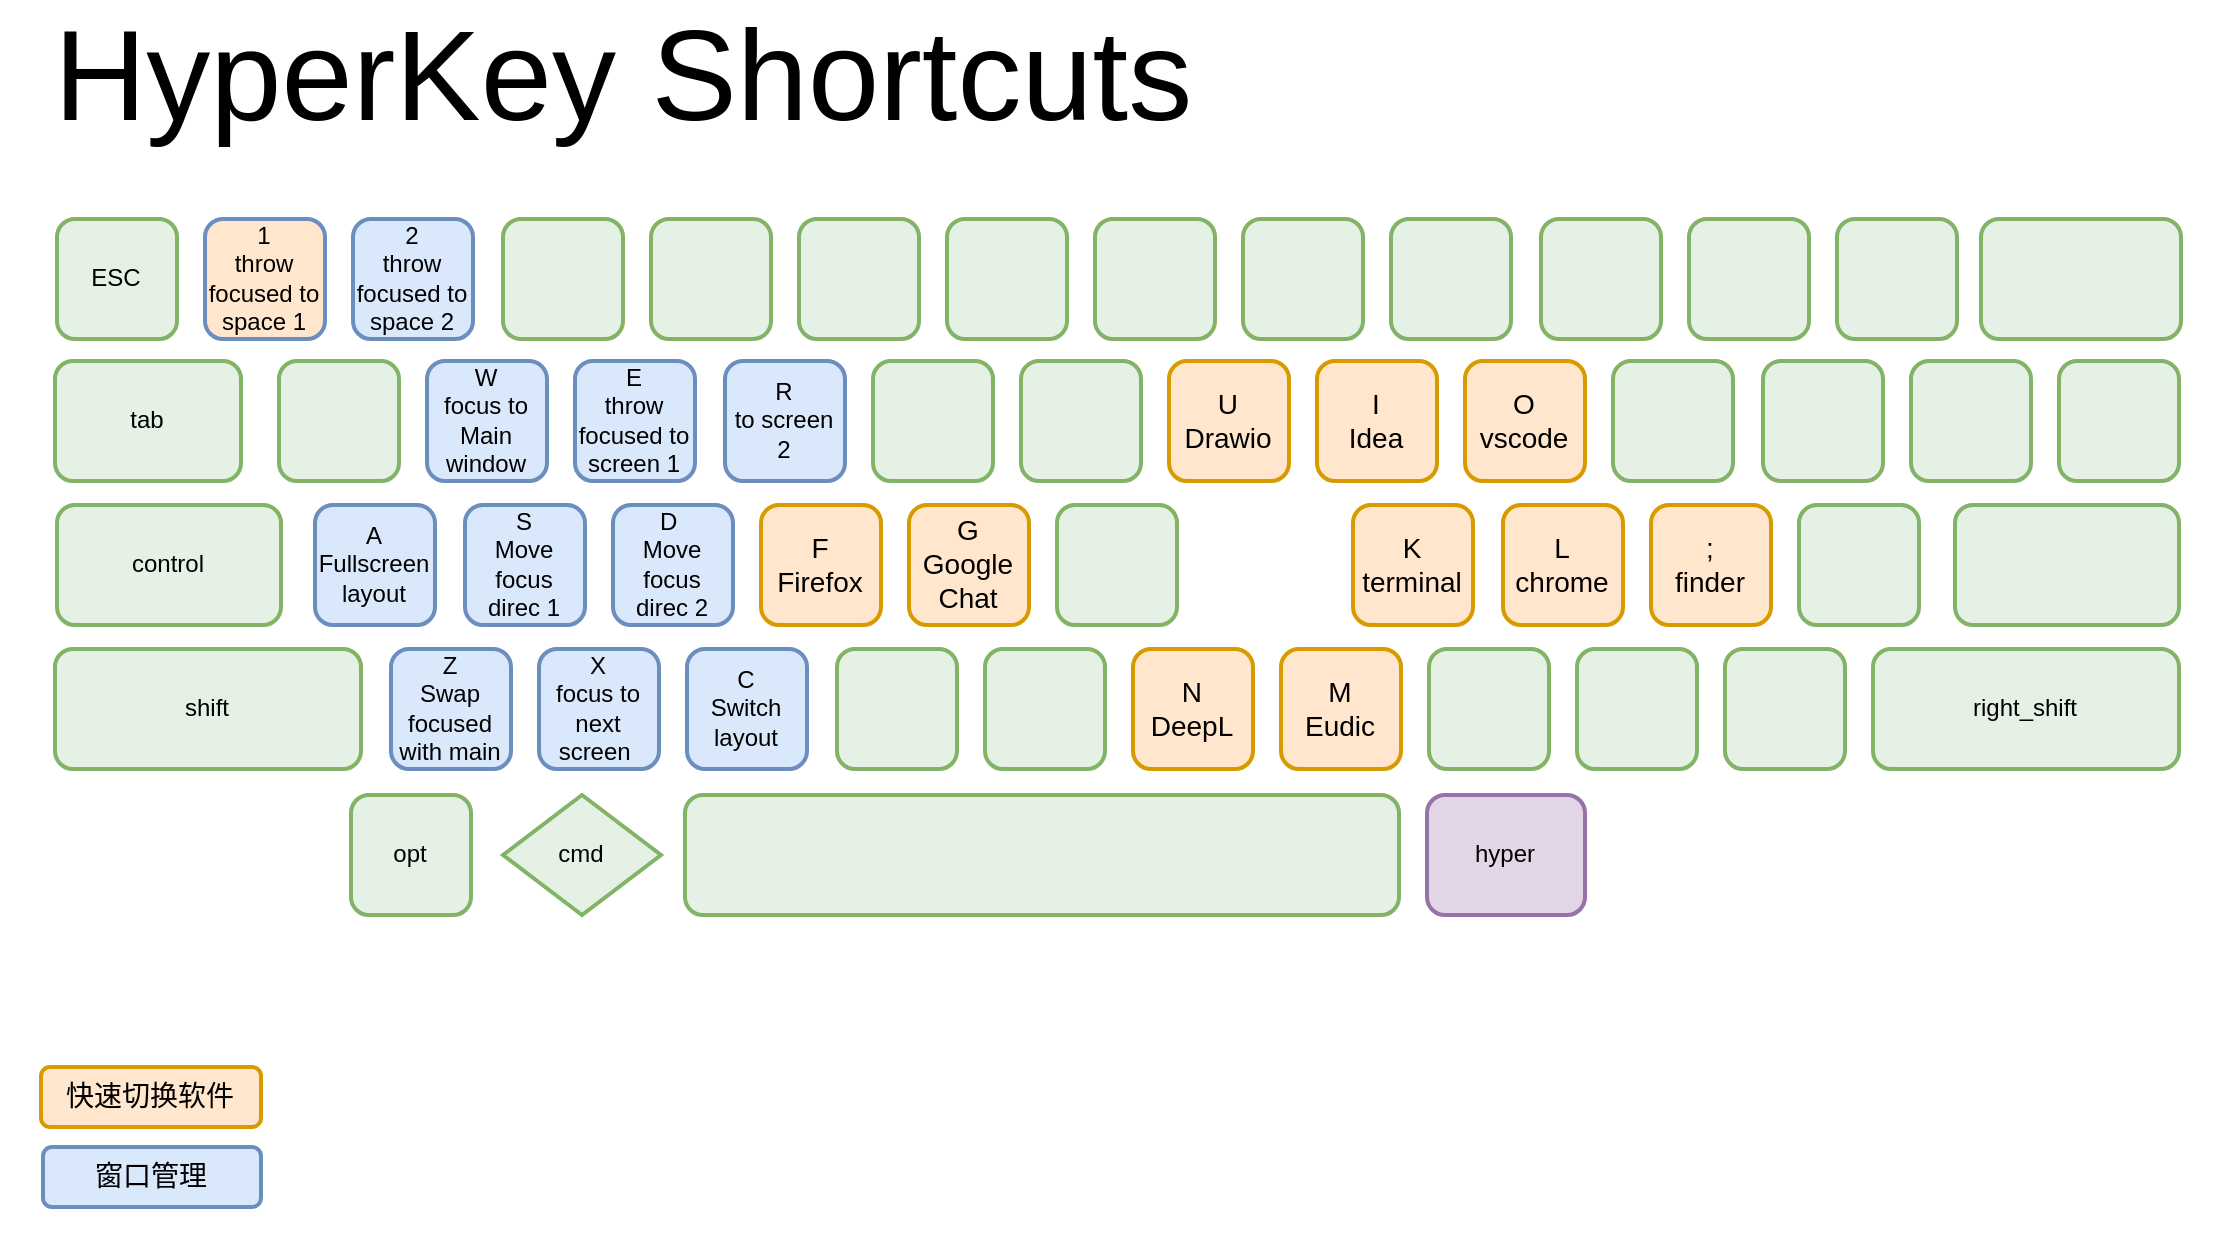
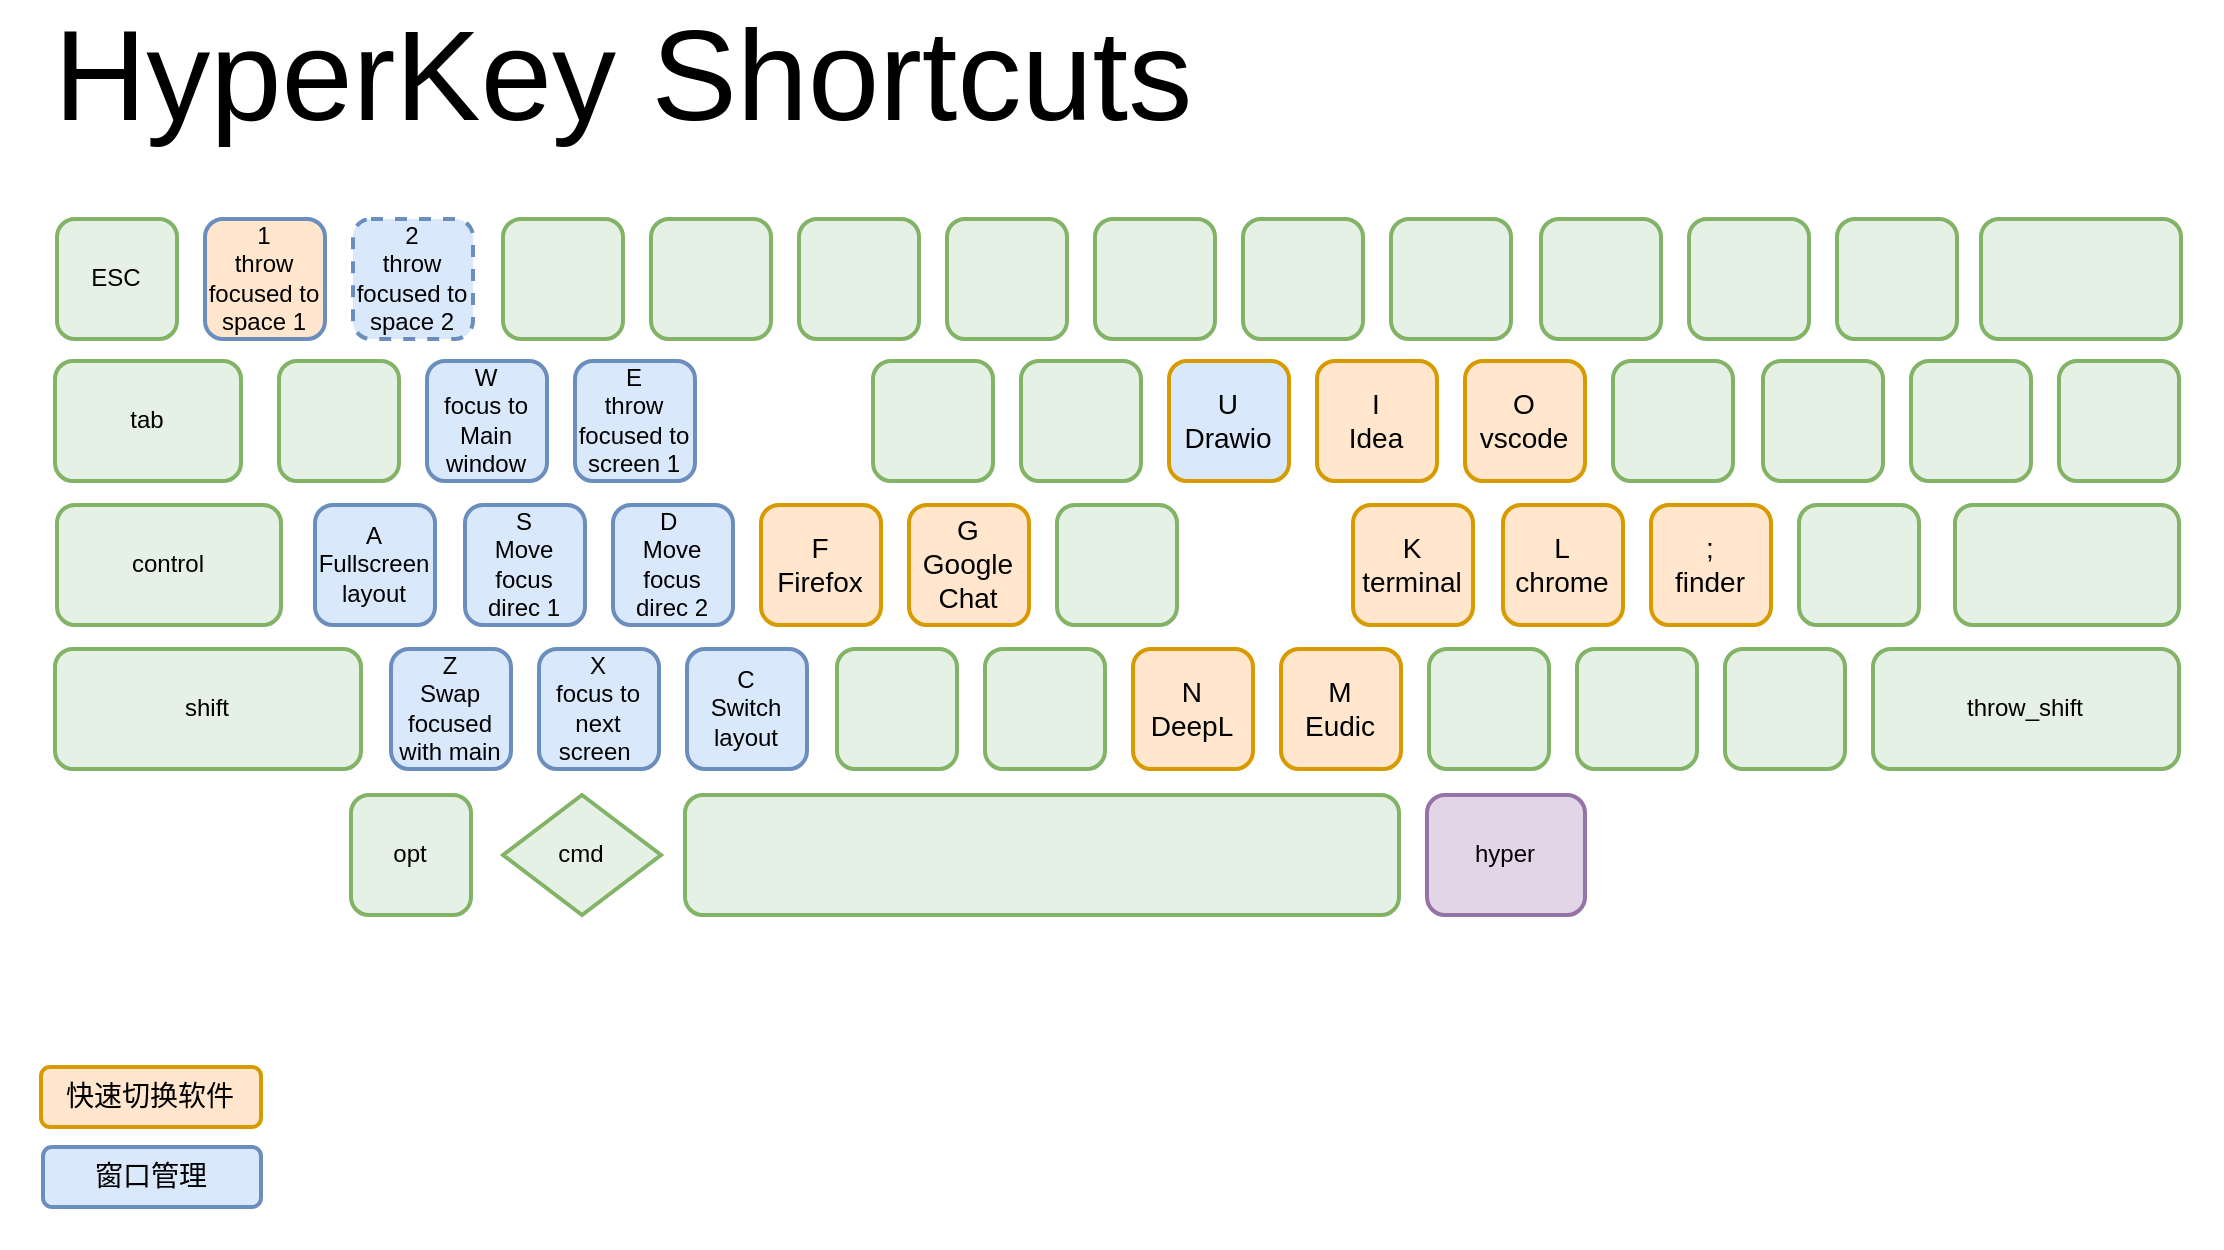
(413, 279) -> (413, 279)
(785, 421) -> none
(1229, 421) -> (1229, 421)
(2026, 709) -> (2026, 709)
